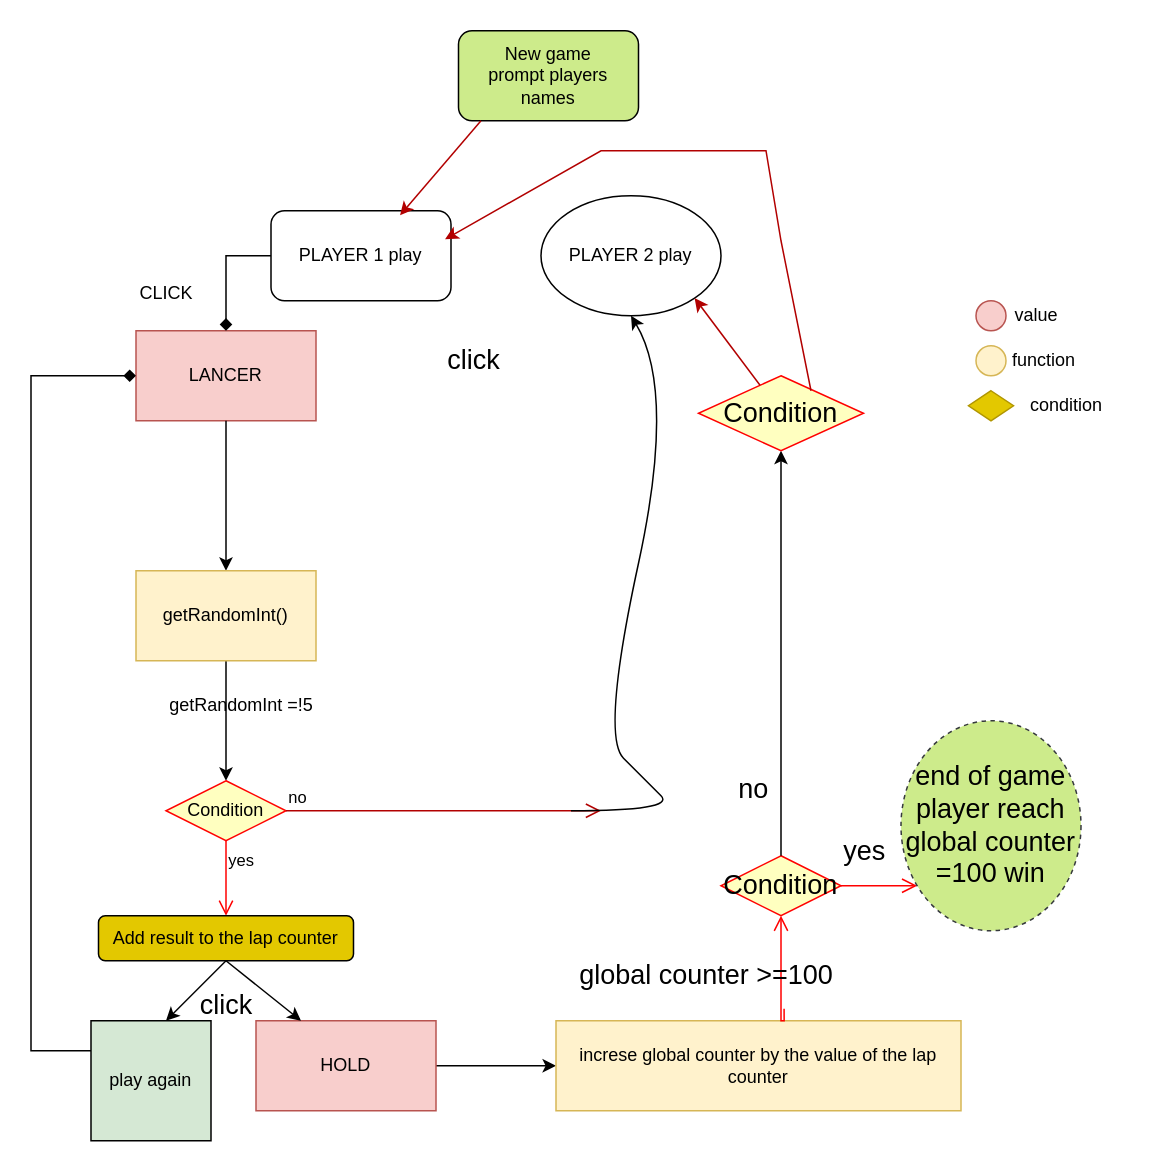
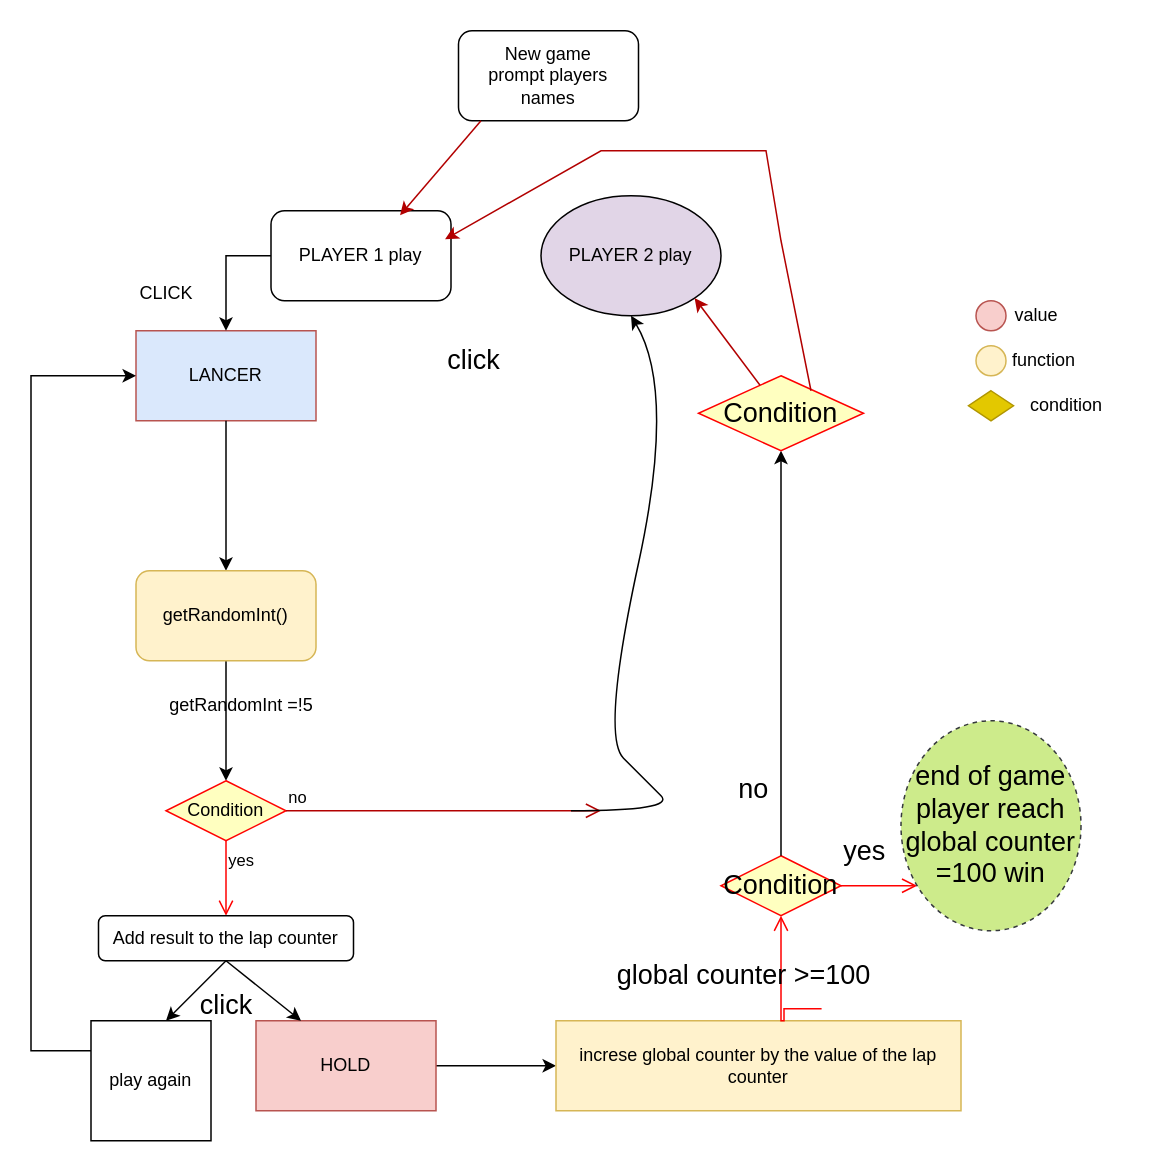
(548, 76) -> (548, 76)
(631, 256) -> (631, 256)
(226, 318) -> (226, 319)
(123, 376) -> (124, 376)
(226, 376) -> (226, 376)
(226, 616) -> (226, 616)
(226, 938) -> (226, 938)
(706, 976) -> (743, 976)
(151, 1081) -> (151, 1081)
